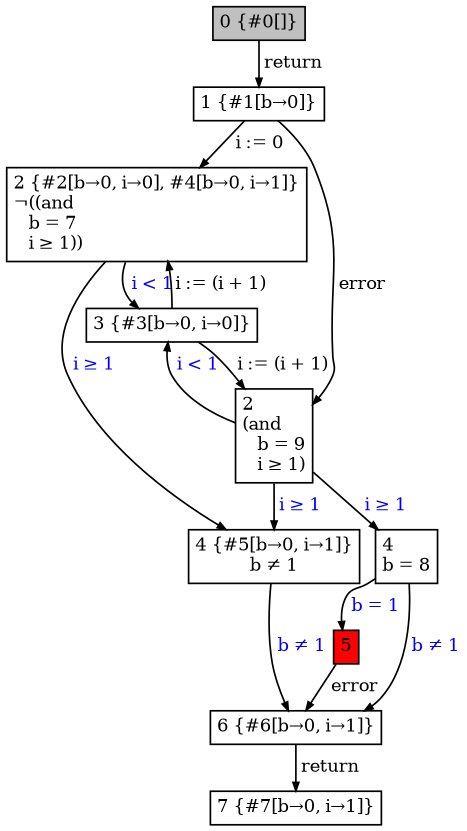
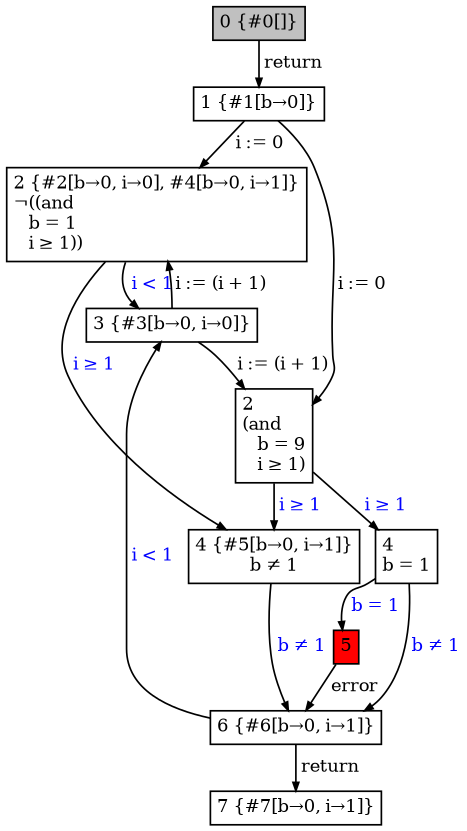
(157, 215) -> (157, 215)
(360, 285) -> (360, 285)
(190, 396) -> (127, 555)
(407, 557) -> (407, 557)
